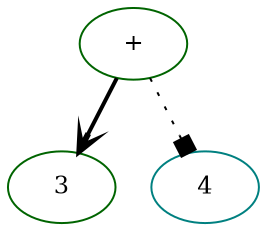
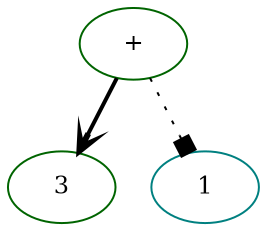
(205, 187) -> (205, 187)
